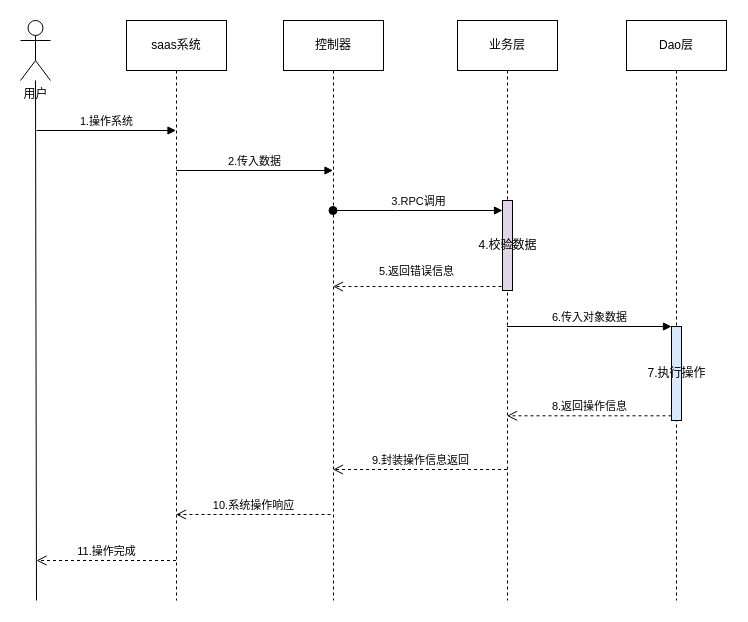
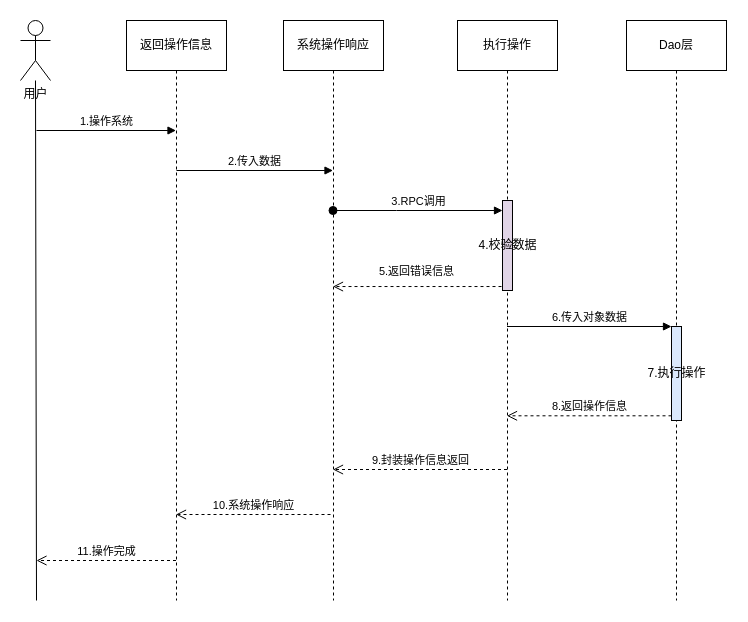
(177, 46) -> (177, 46)
(334, 46) -> (334, 46)
(508, 46) -> (508, 46)
